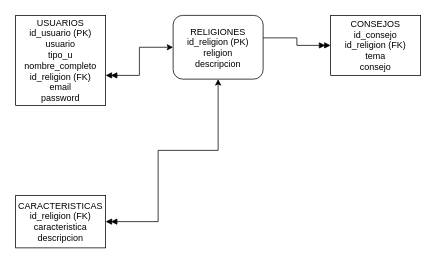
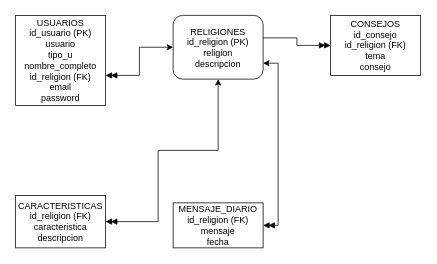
none -> (274, 63)
none -> (218, 225)
